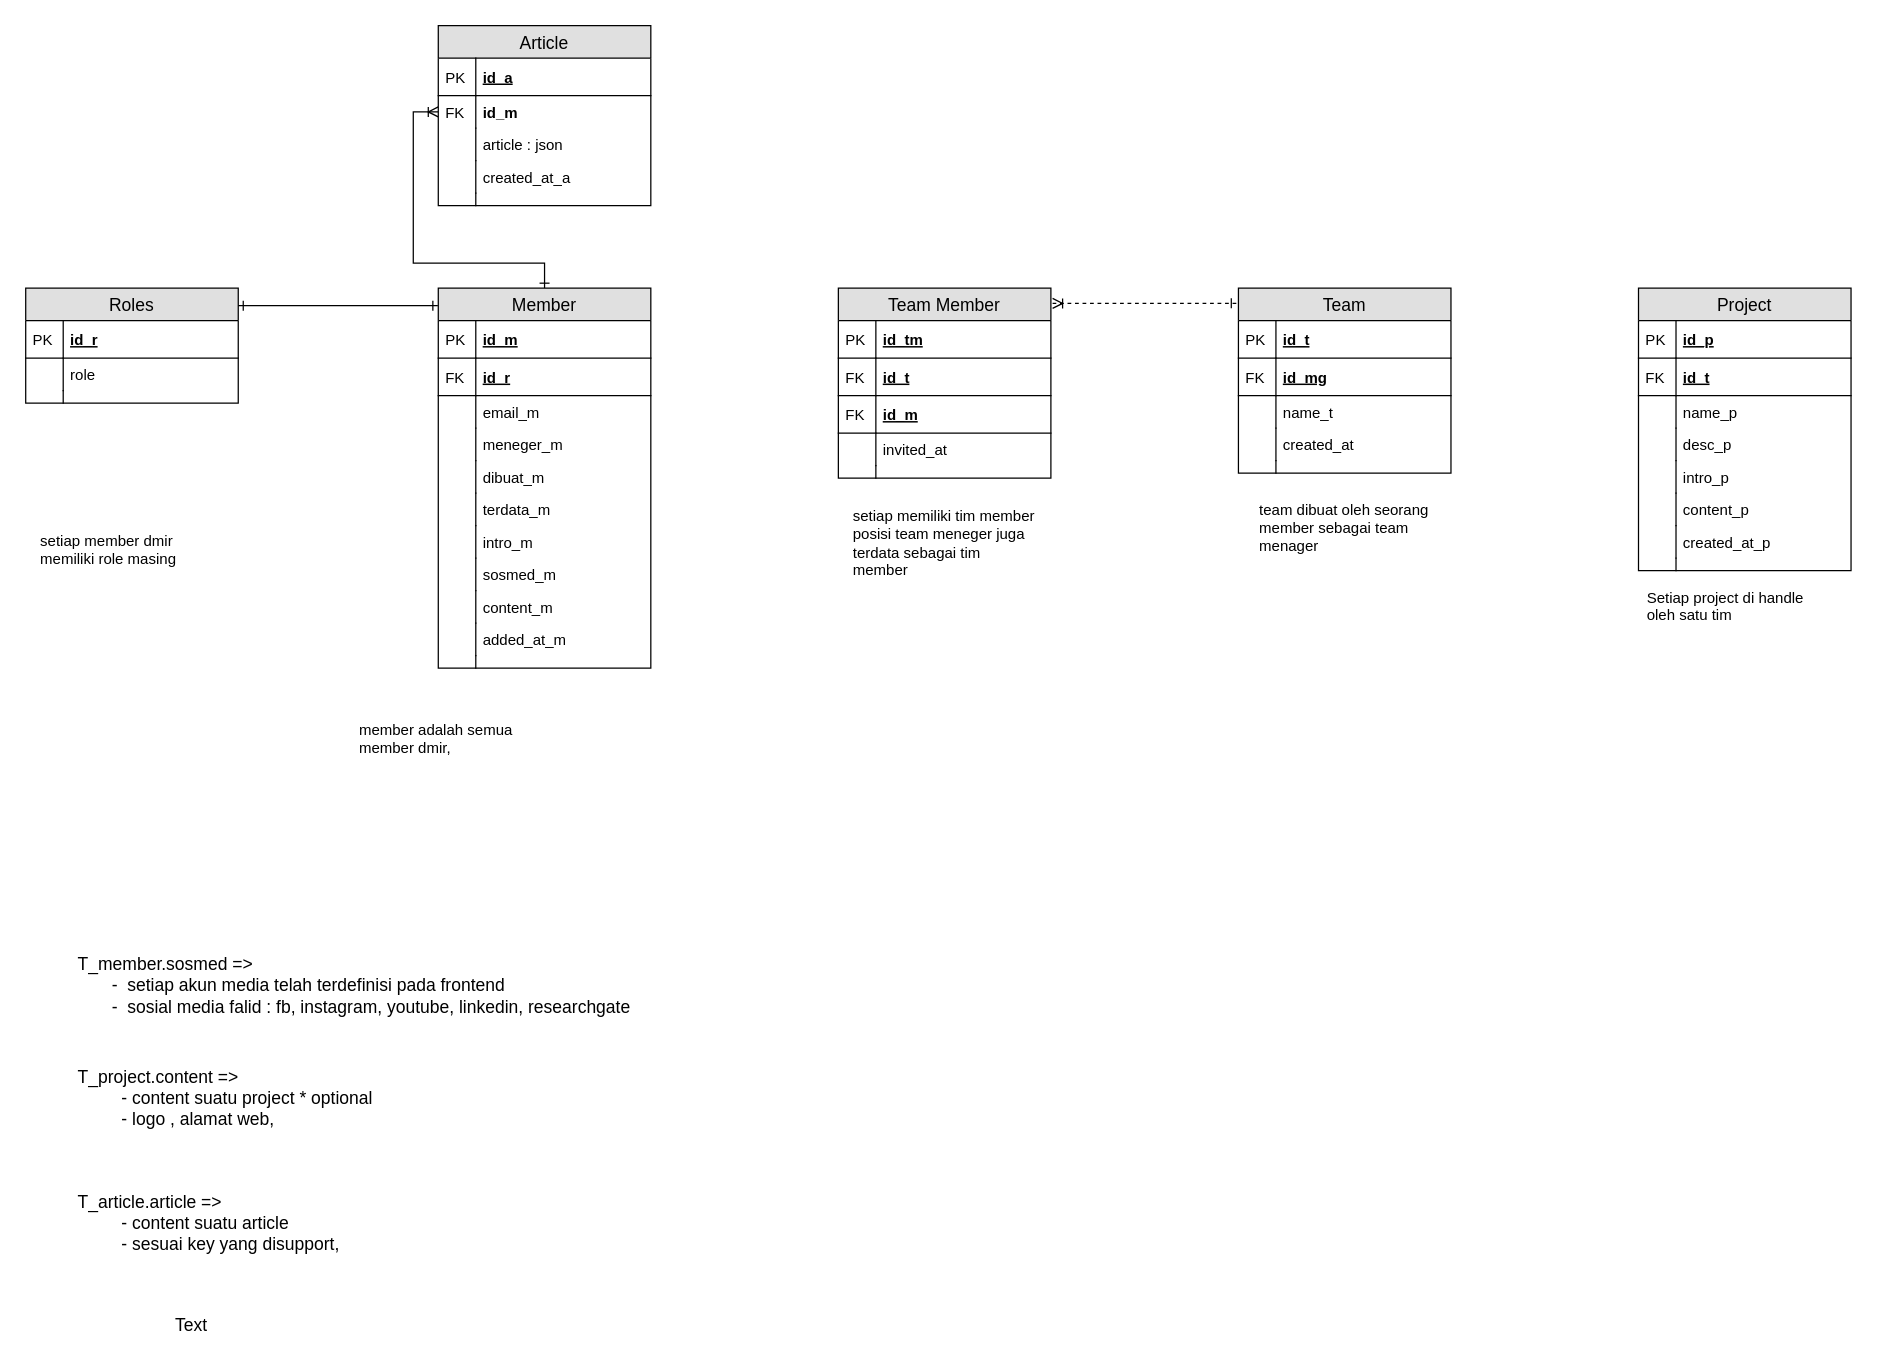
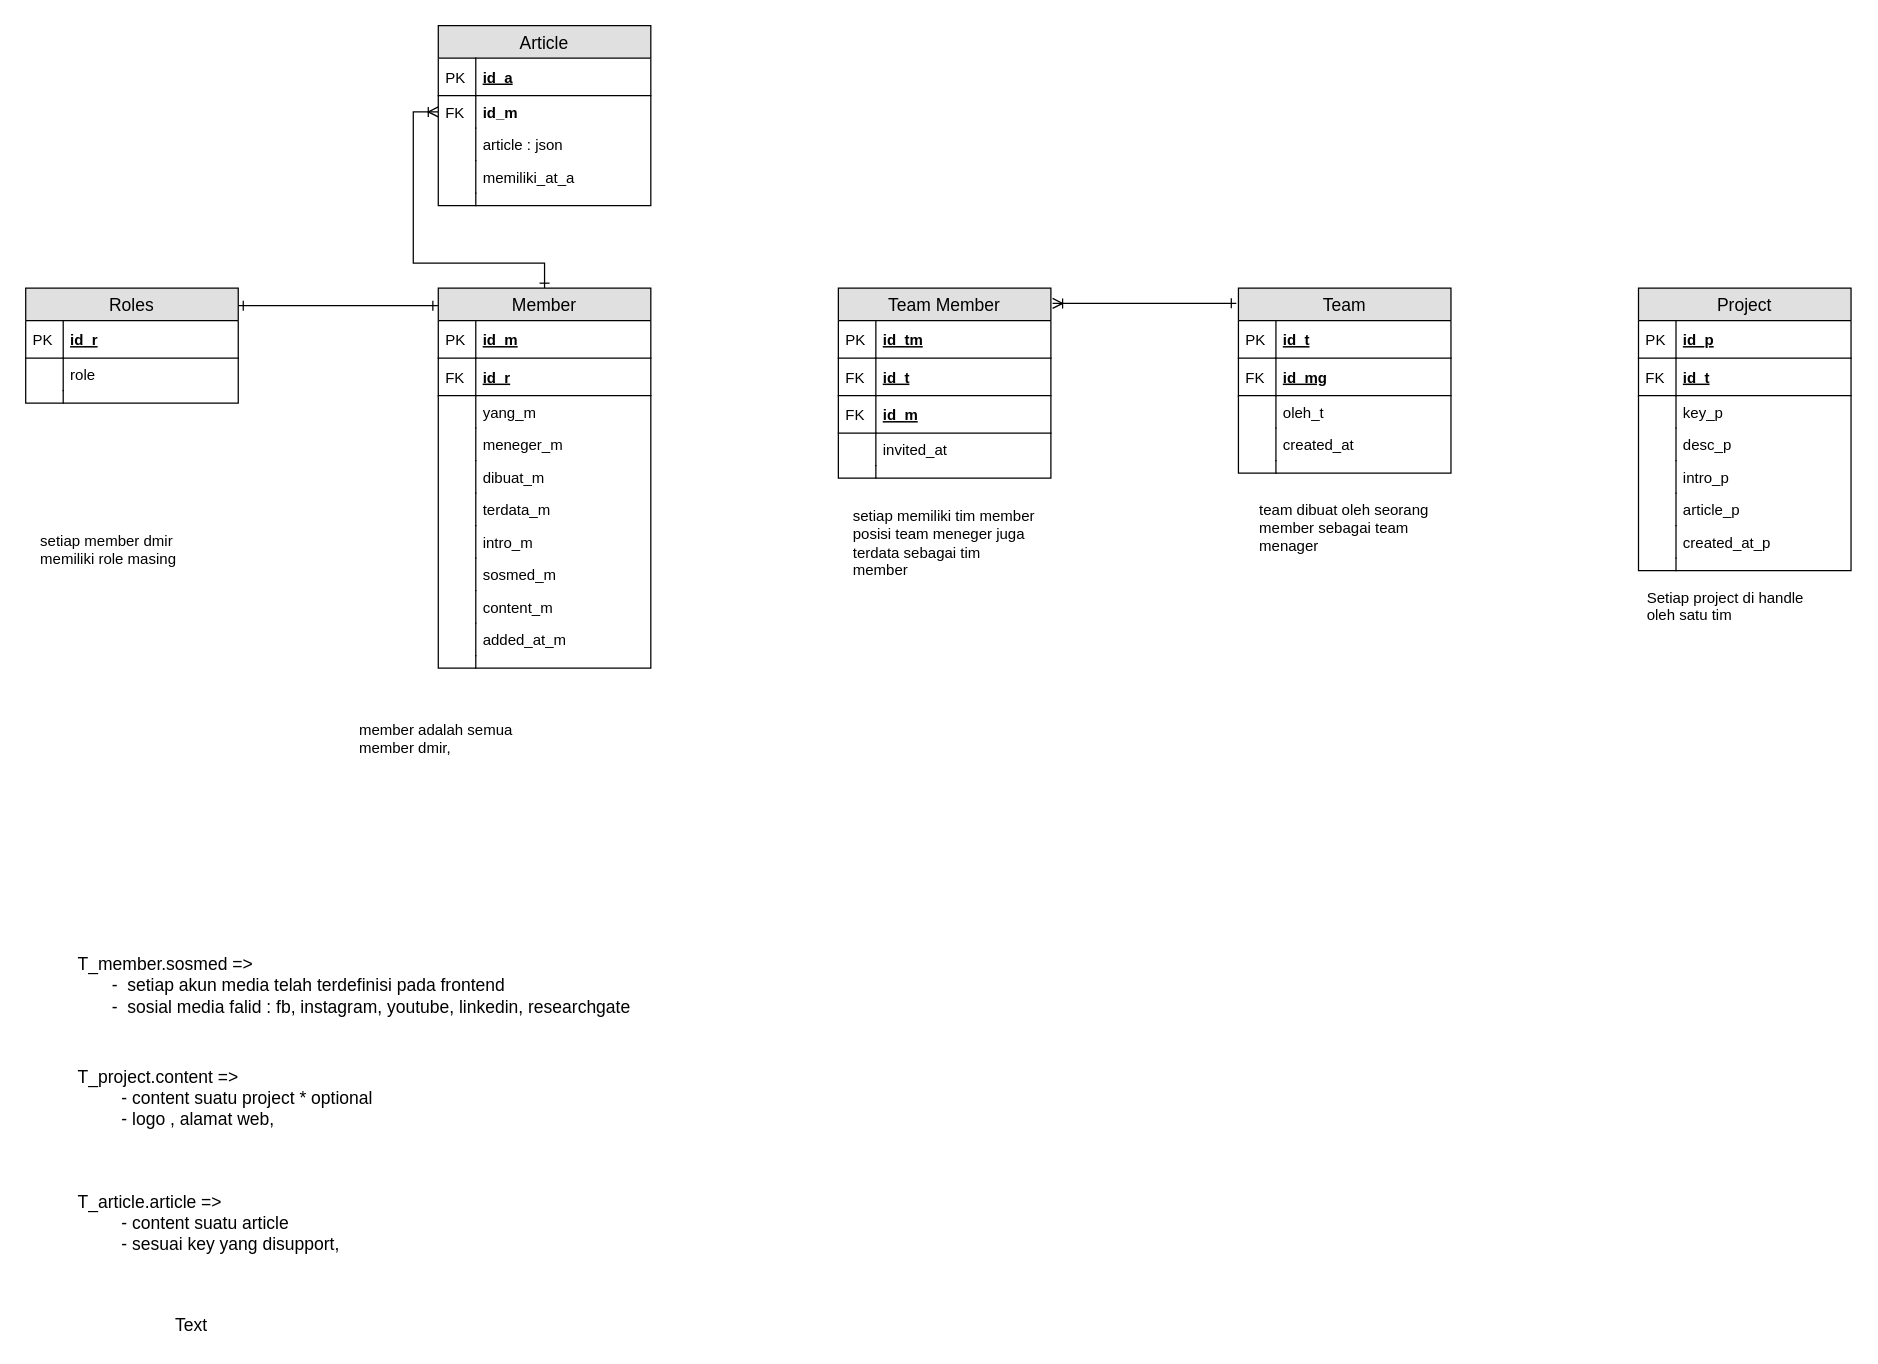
(533, 178) -> (529, 178)
(1145, 303) -> (1145, 303)
(508, 413) -> (508, 413)
(1308, 413) -> (1306, 413)
(1708, 413) -> (1704, 413)
(1720, 510) -> (1716, 510)
